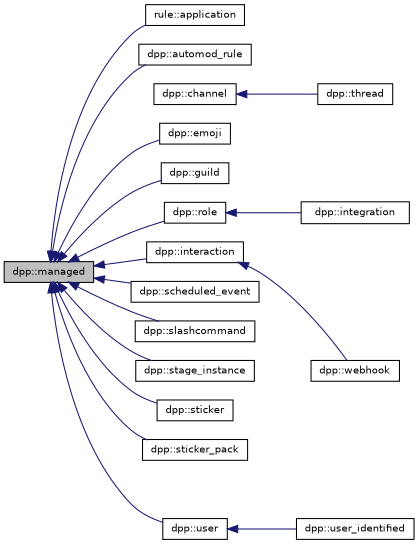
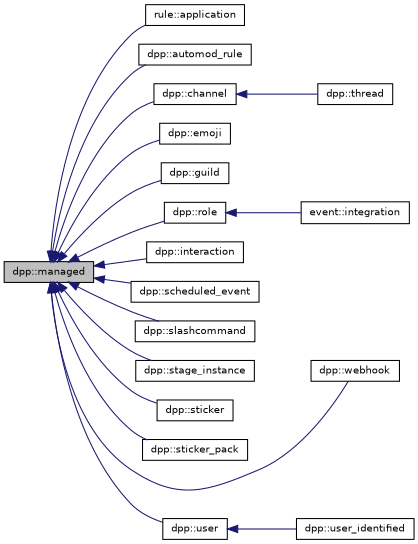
none -> (90, 166)
(355, 213) -> (355, 213)
(303, 308) -> (159, 484)
